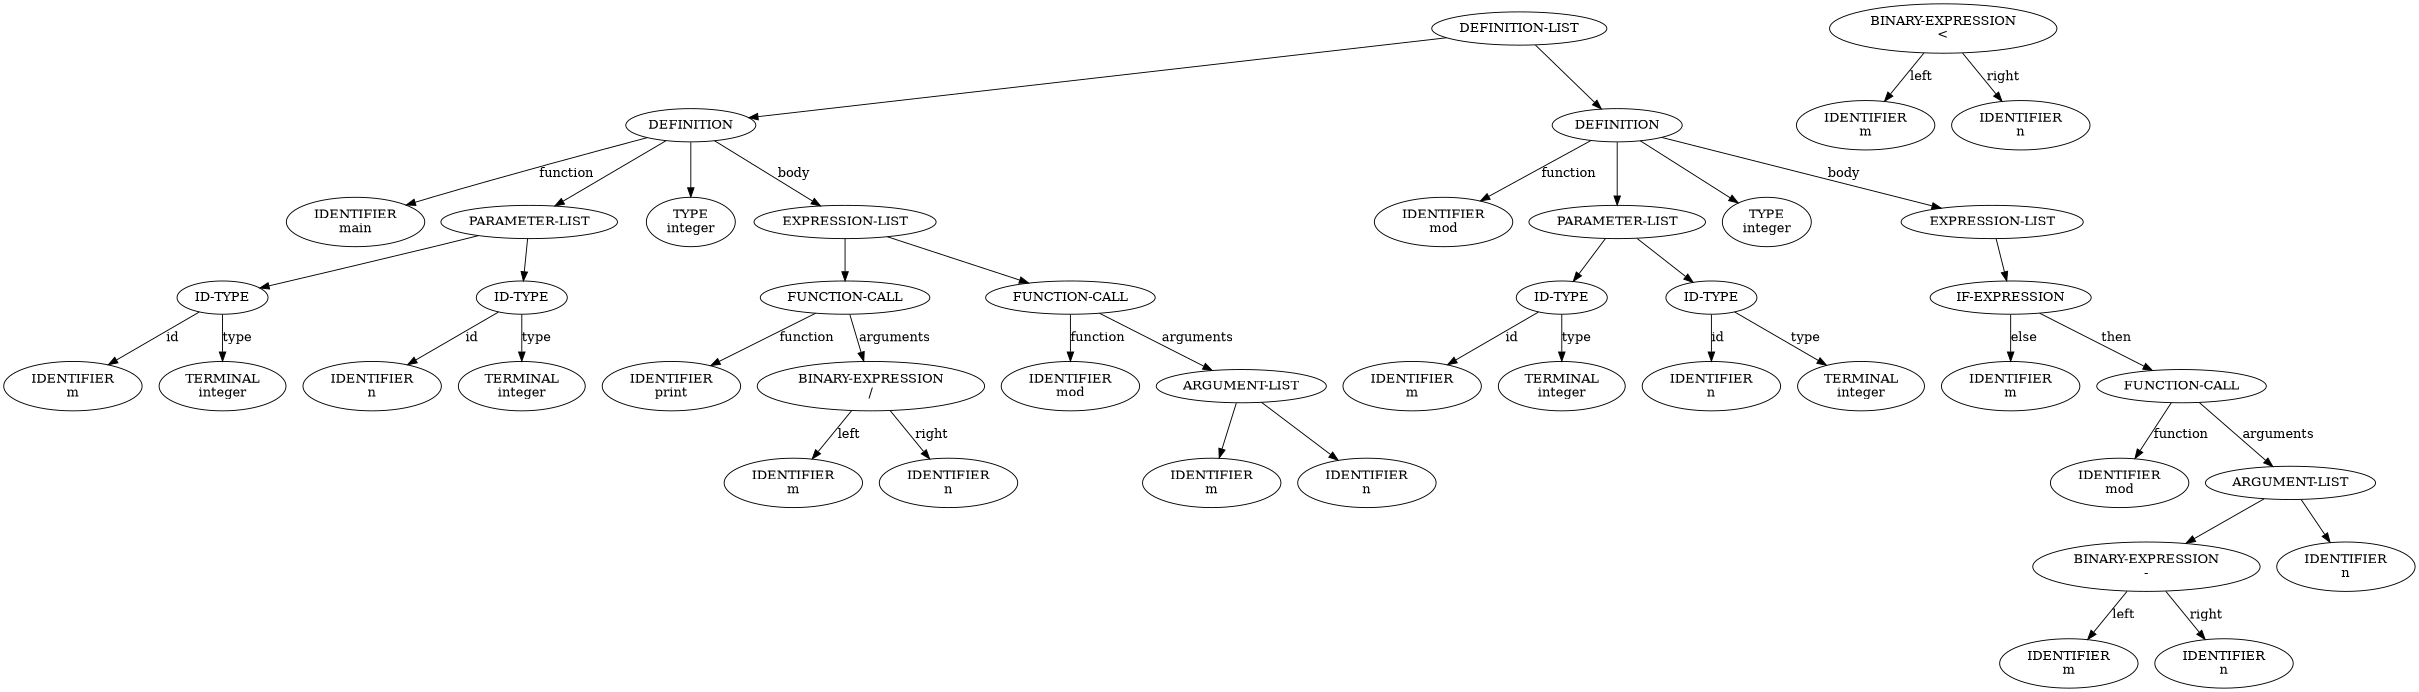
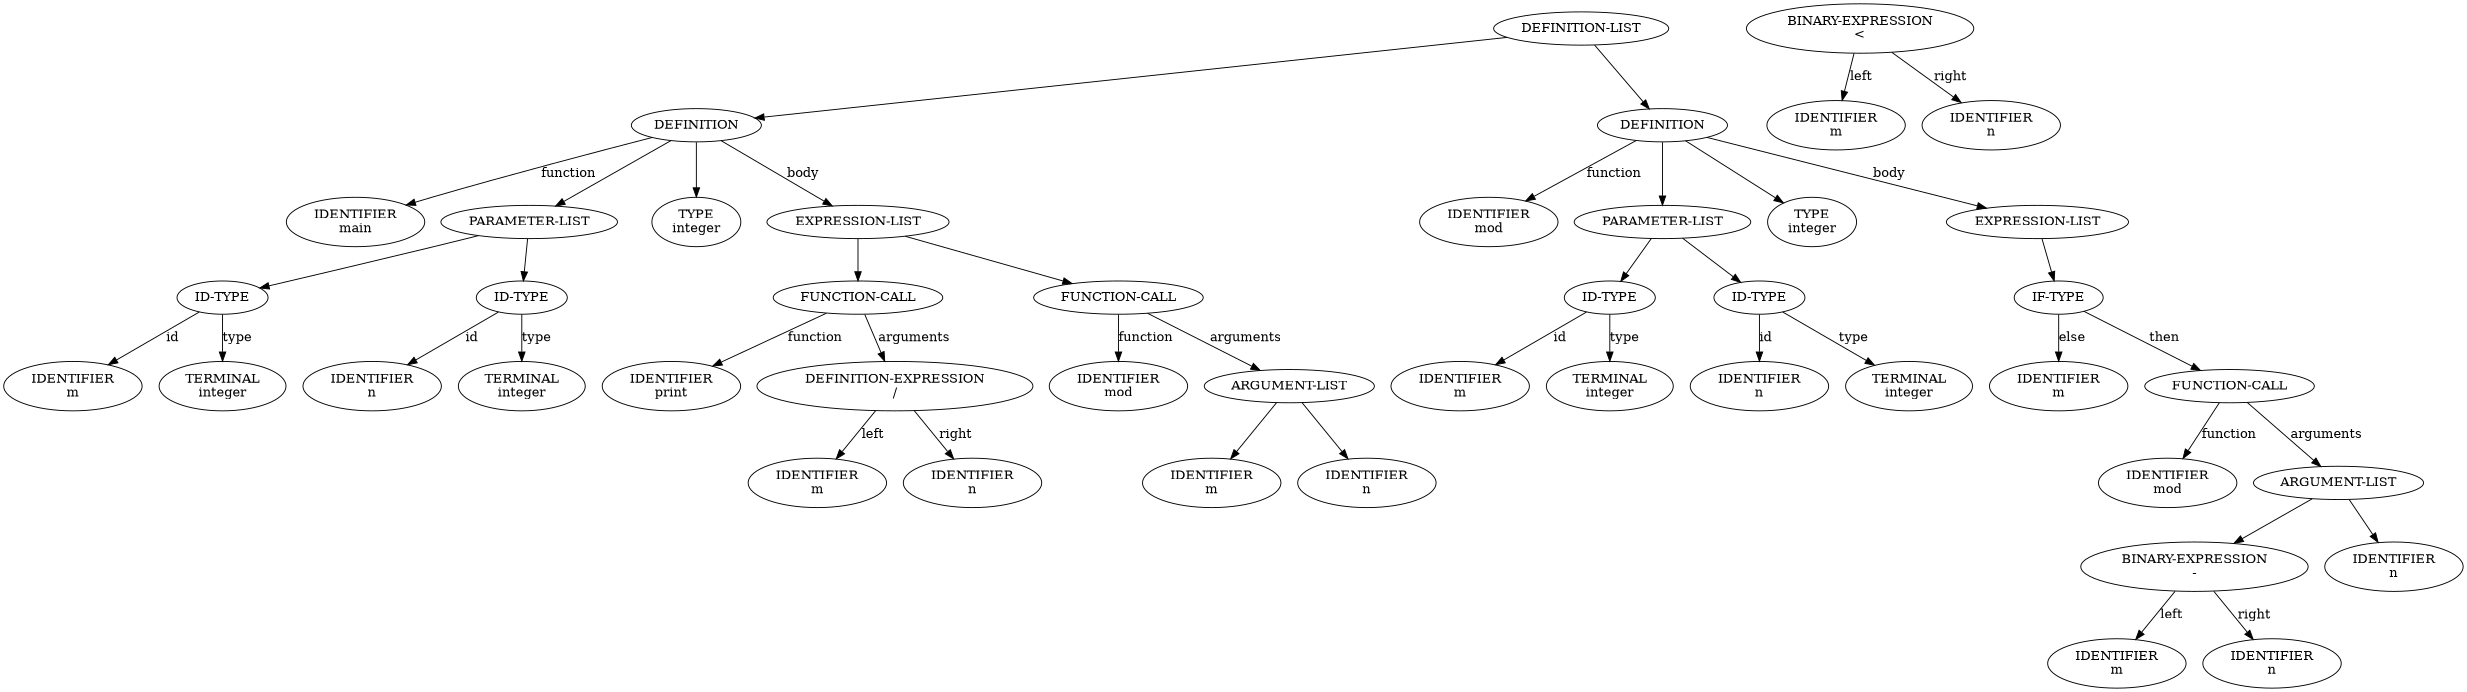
(2011, 298) -> (2059, 298)
(871, 386) -> (895, 386)
